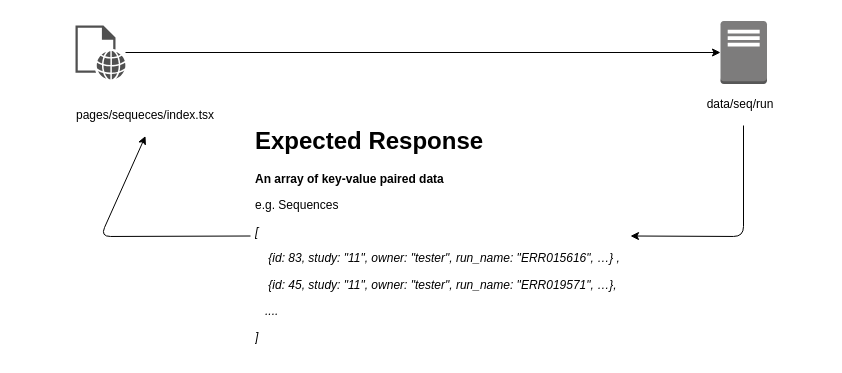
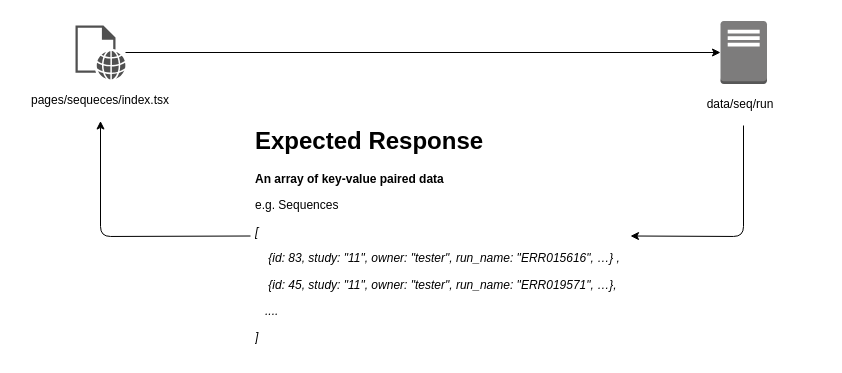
(146, 115) -> (101, 100)
